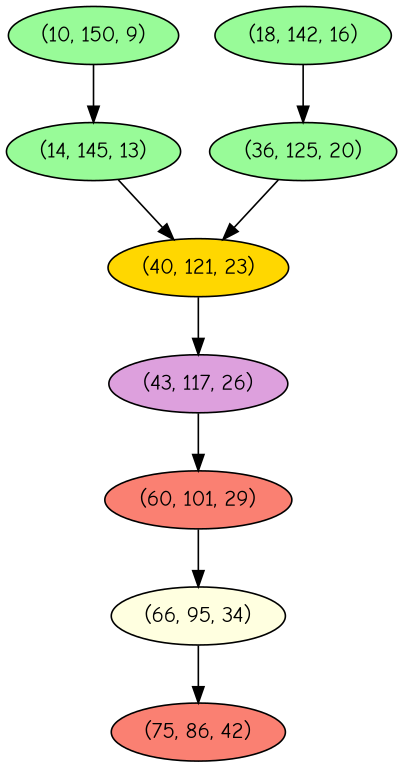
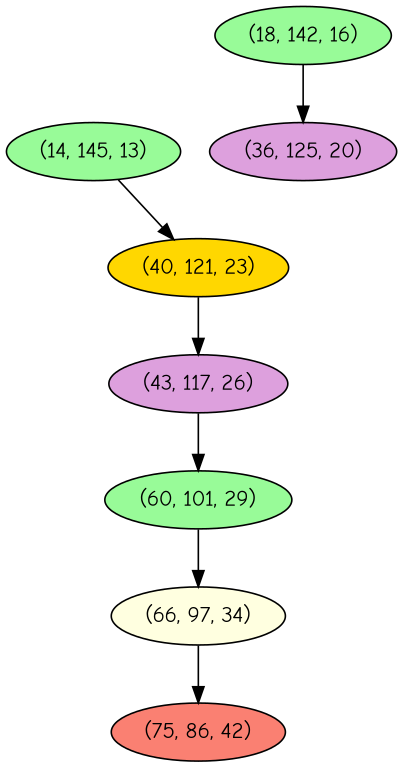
(94, 35) -> none
(303, 152) -> (303, 152)
(256, 204) -> none
(198, 500) -> (198, 500)
(198, 616) -> (198, 616)
